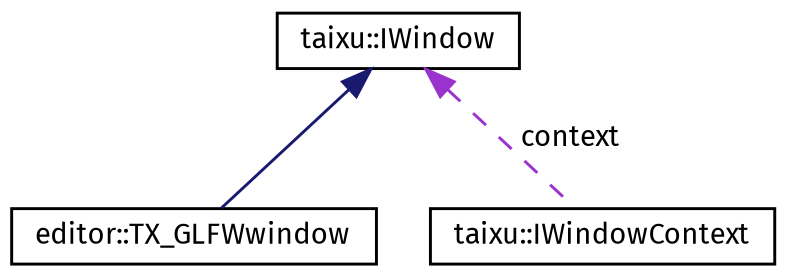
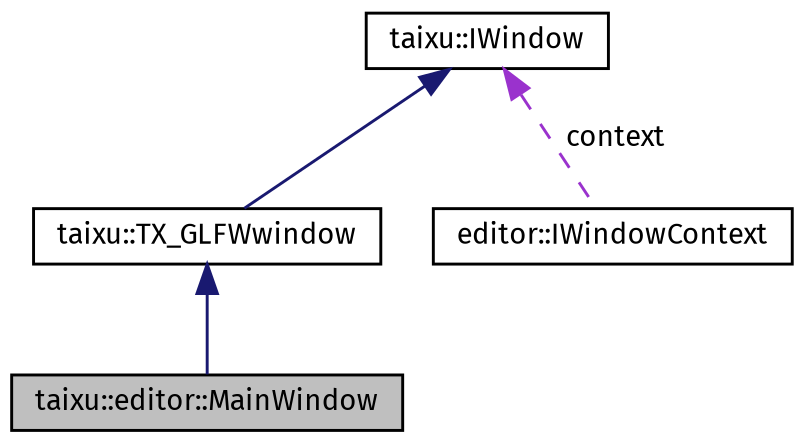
(194, 236) -> (207, 236)
(603, 236) -> (613, 236)
none -> (207, 403)
